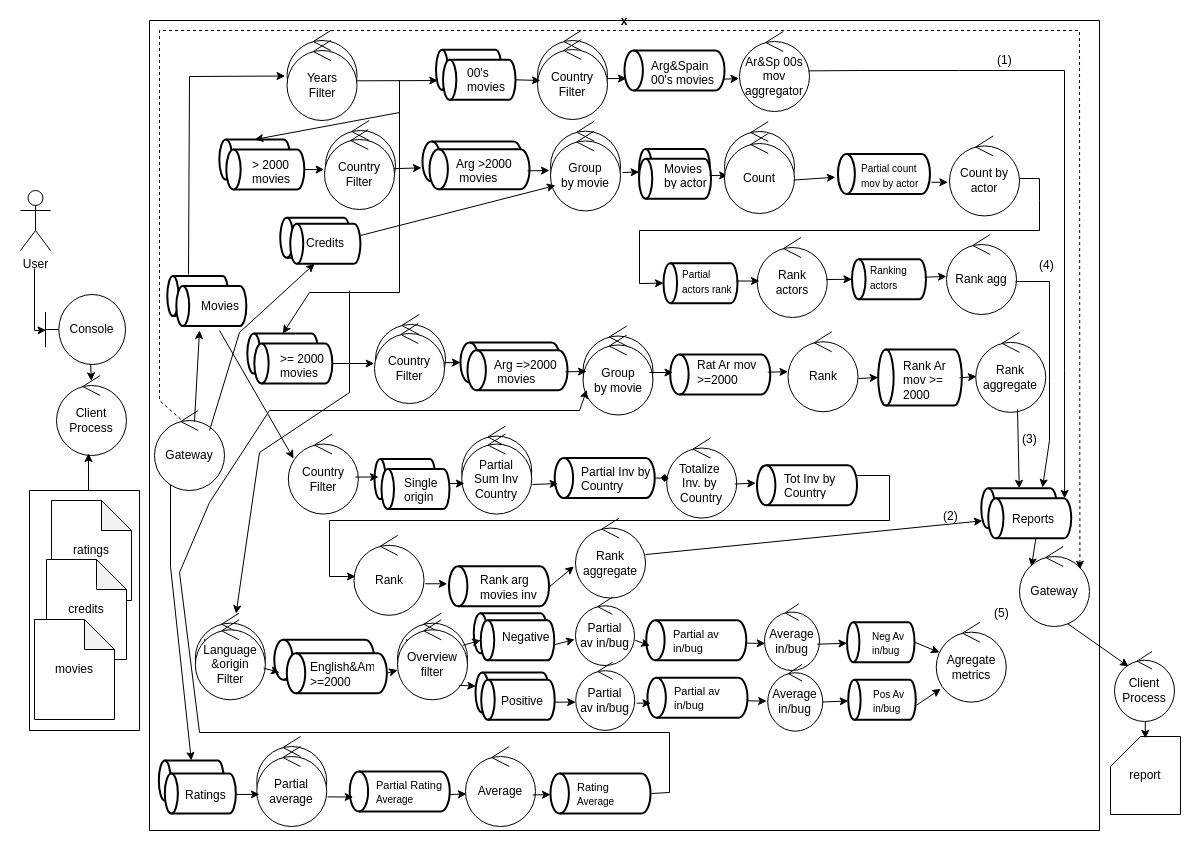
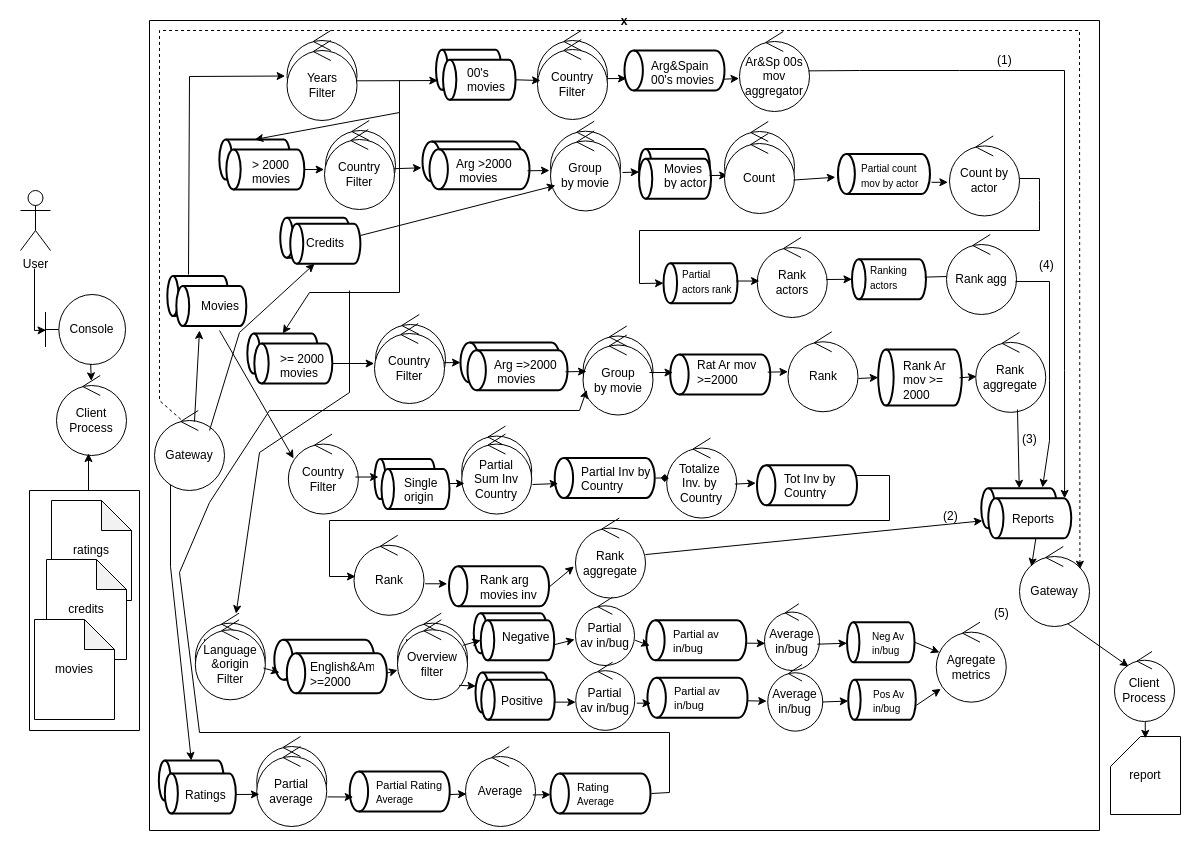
(938, 277) -> (940, 277)
